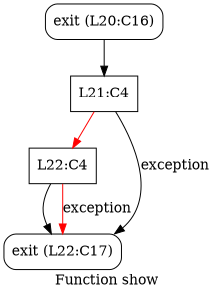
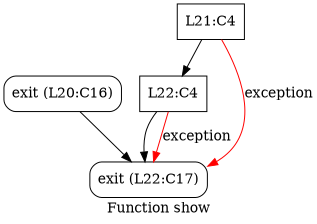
(104, 53) -> (102, 133)
(86, 126) -> (194, 53)
(139, 170) -> (244, 103)
